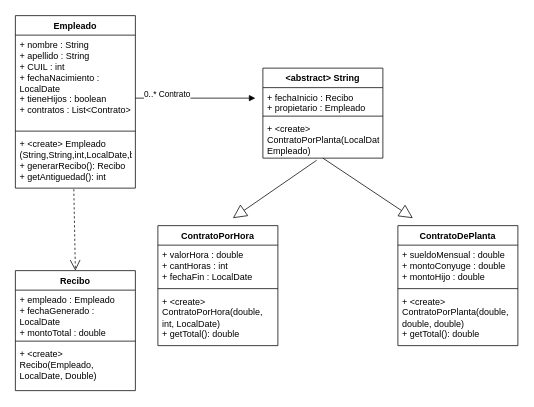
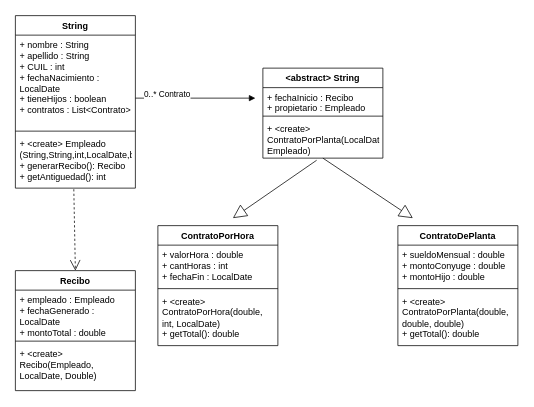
(75, 26) -> (75, 26)
